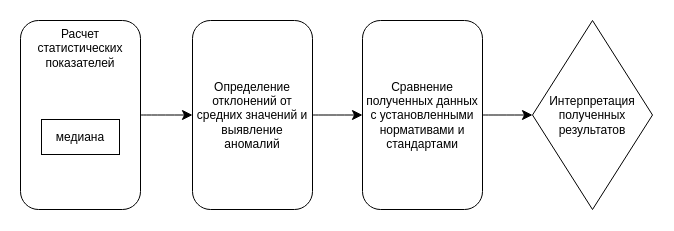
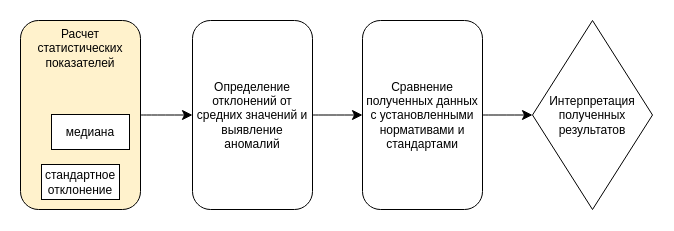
(81, 115) -> (81, 115)
(81, 137) -> (91, 132)
none -> (81, 182)
